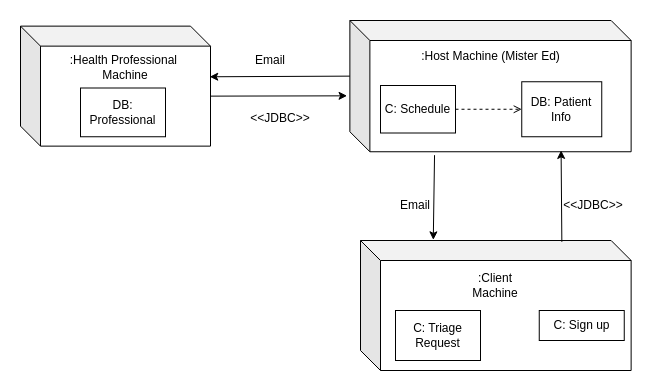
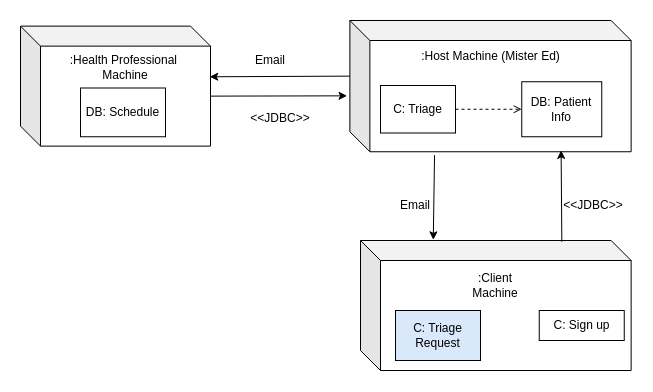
(418, 110) -> (418, 110)
(123, 113) -> (123, 113)
(438, 336) -> (438, 336)
